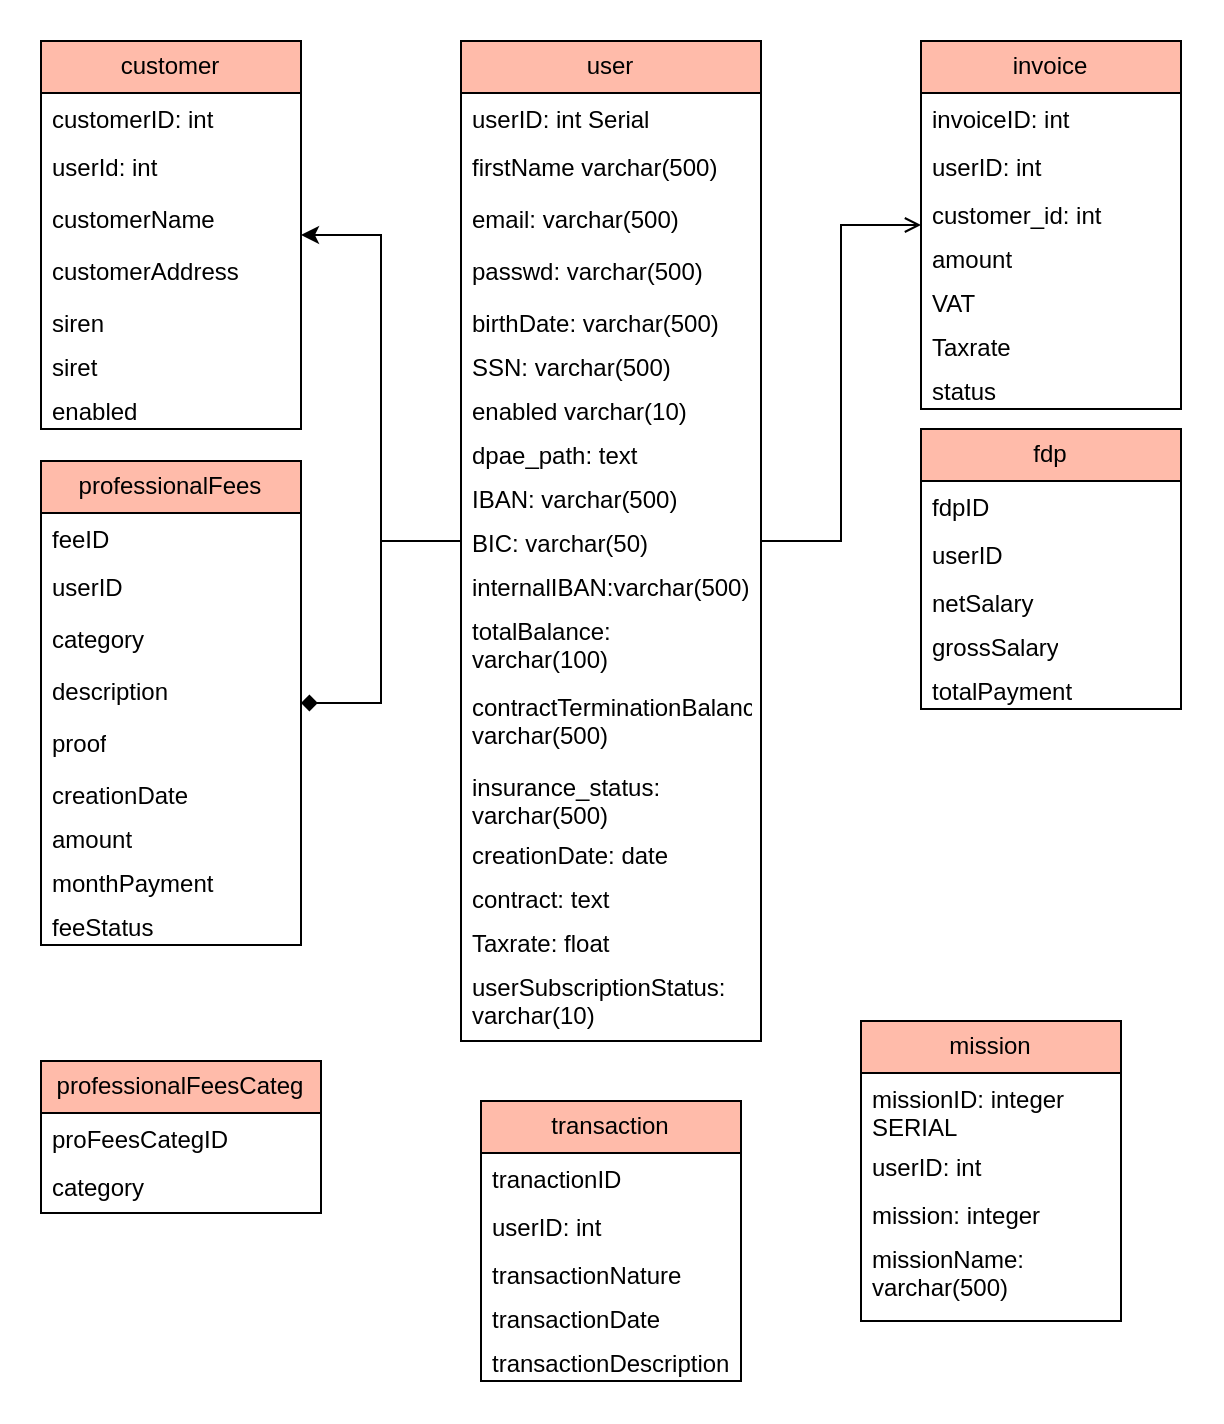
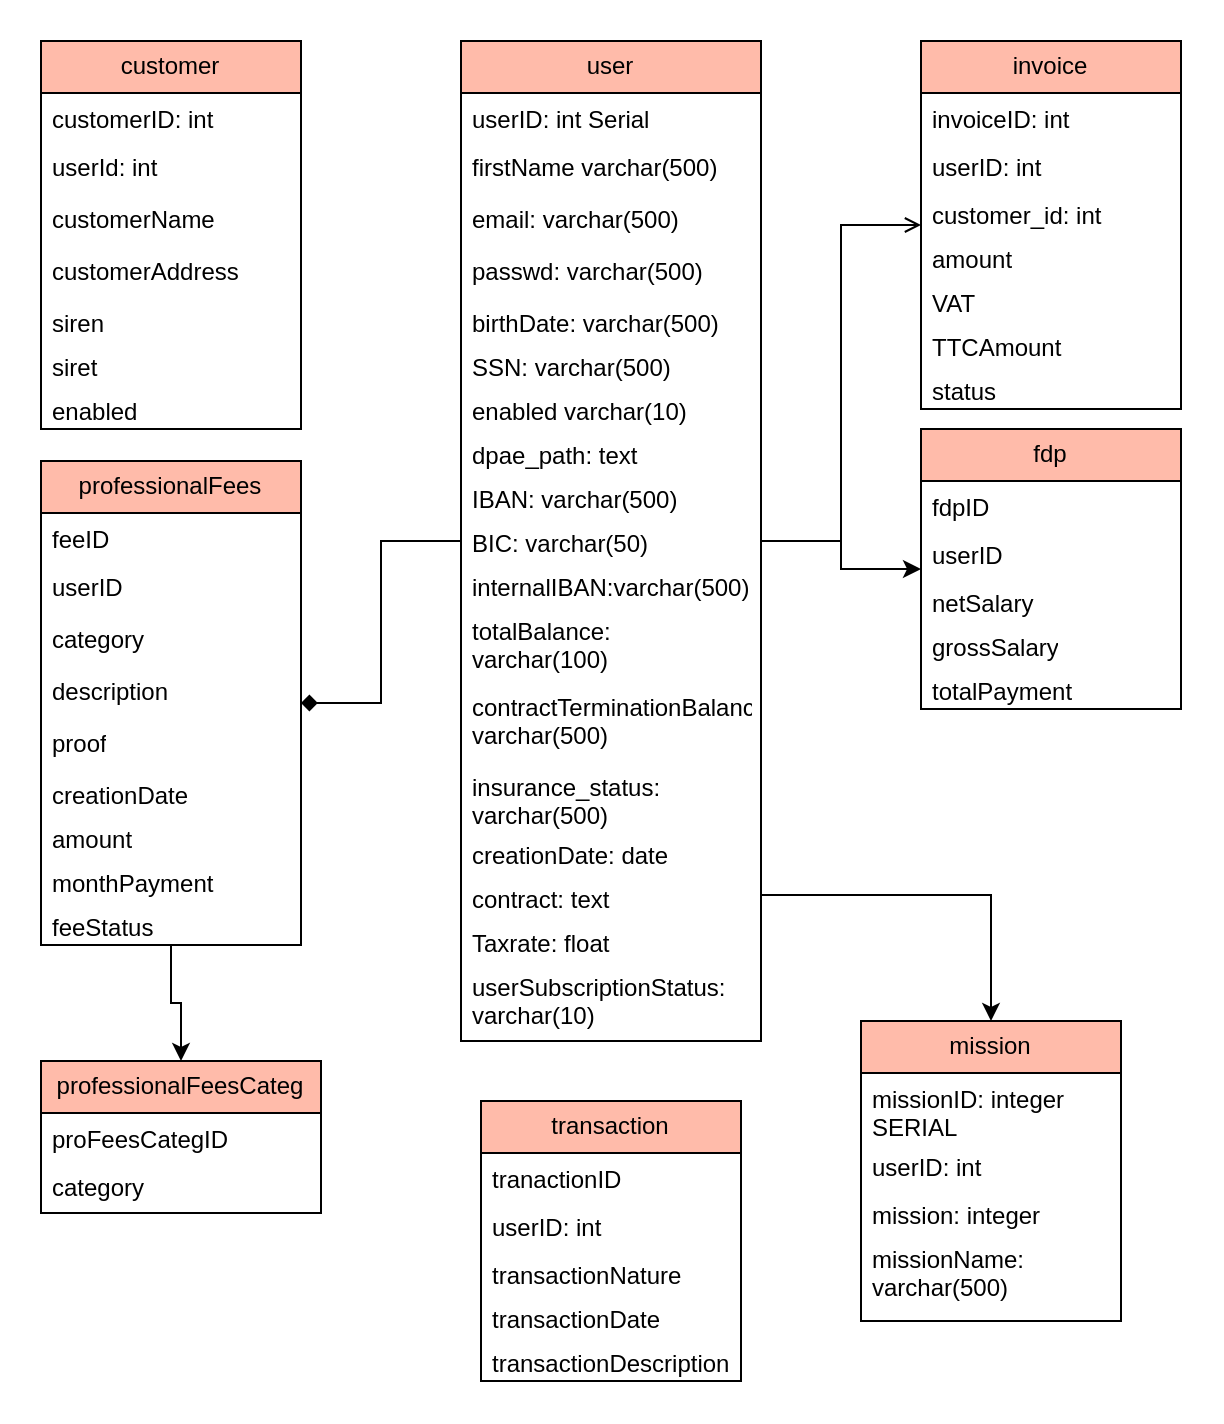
(980, 349) -> (993, 349)
(381, 353) -> none
none -> (862, 569)
none -> (934, 895)
none -> (171, 1003)
